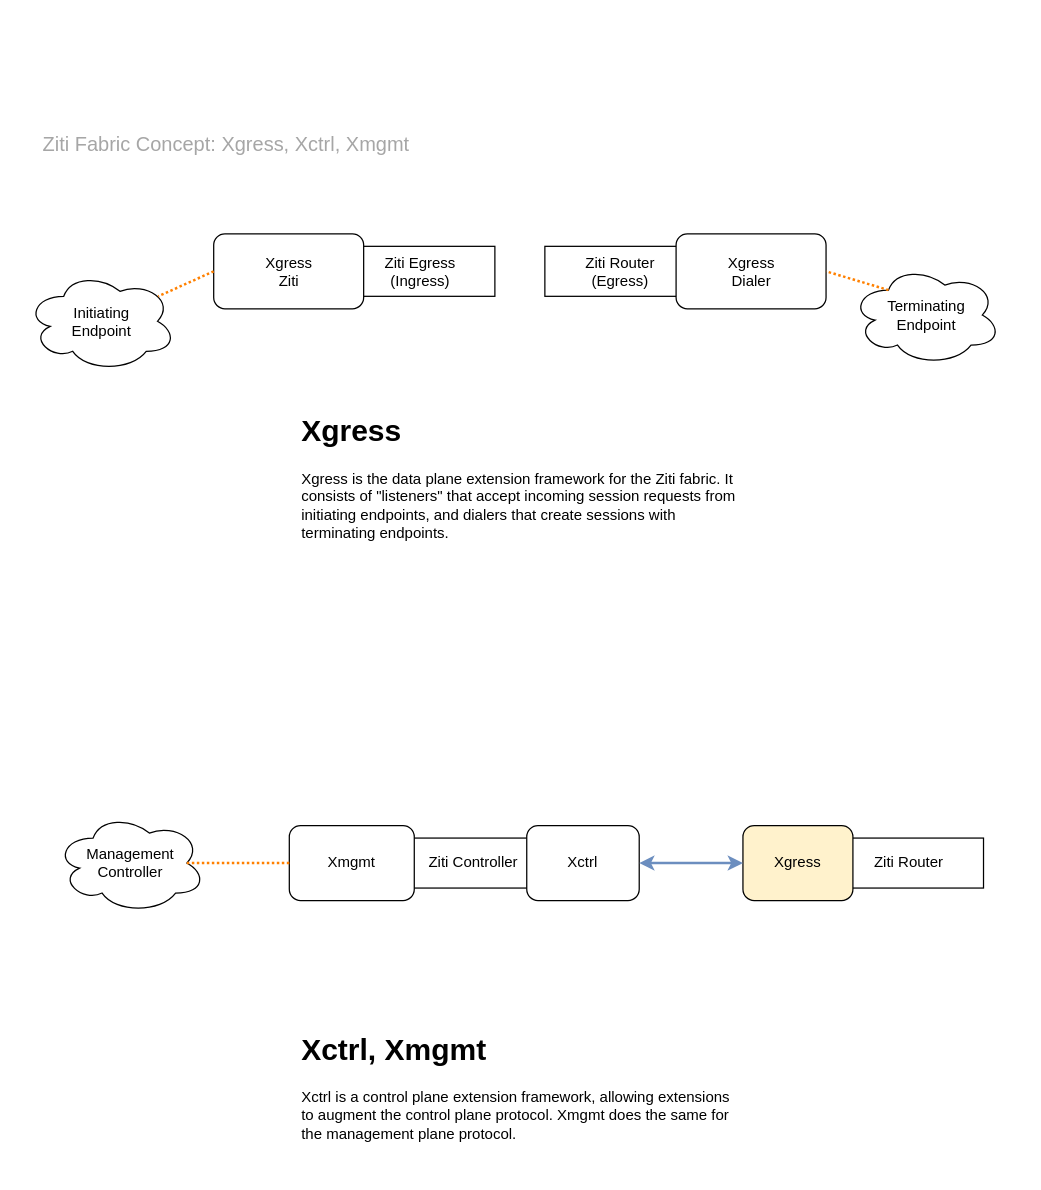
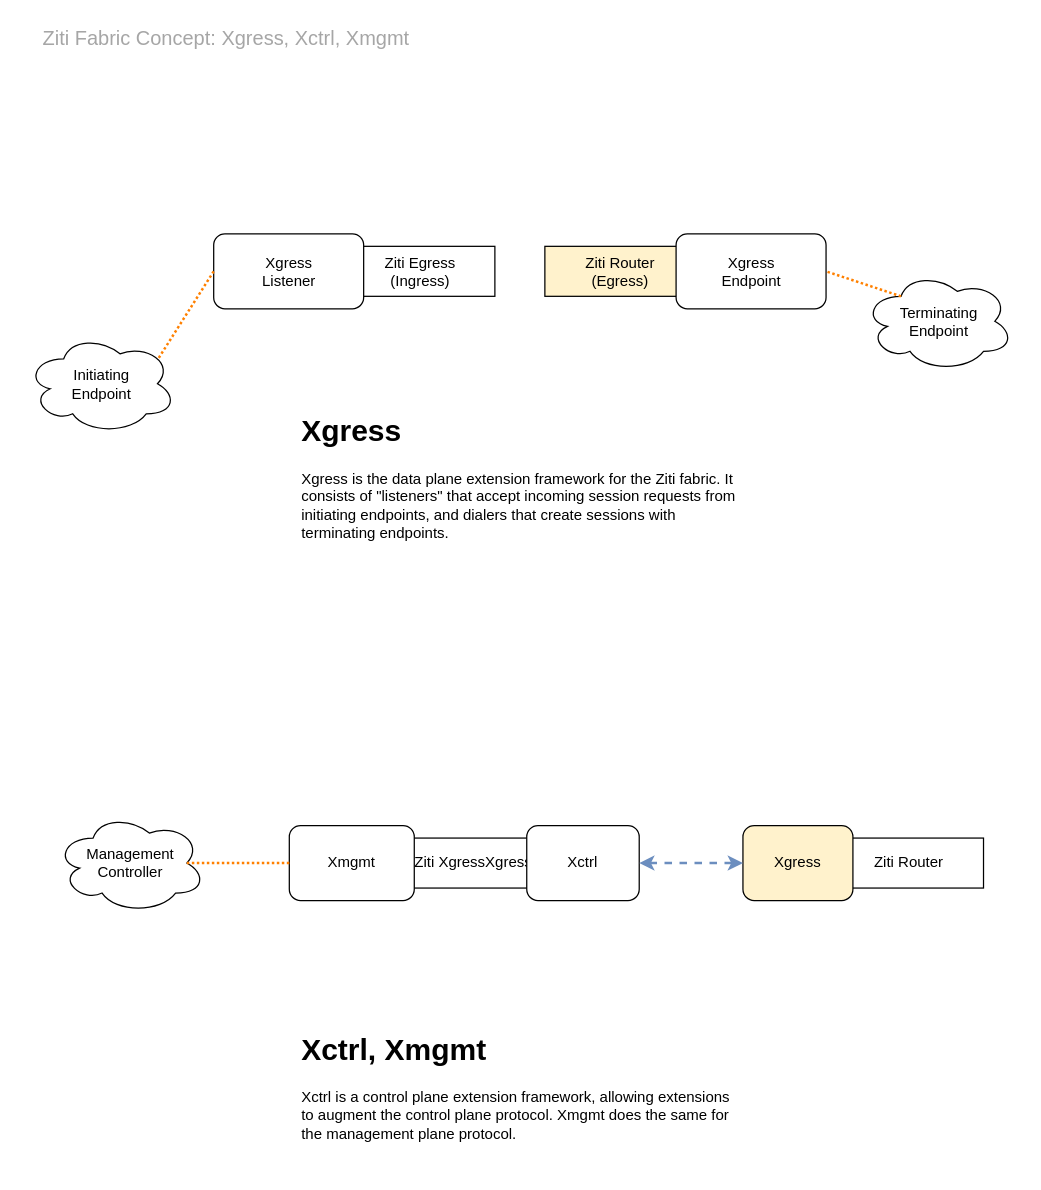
(522, 144) -> (522, 38)
(620, 271) -> (620, 271)
(289, 272) -> (289, 272)
(752, 272) -> (752, 272)
(926, 315) -> (939, 321)
(101, 321) -> (101, 384)
(474, 863) -> (474, 863)
(690, 863) -> (690, 863)
